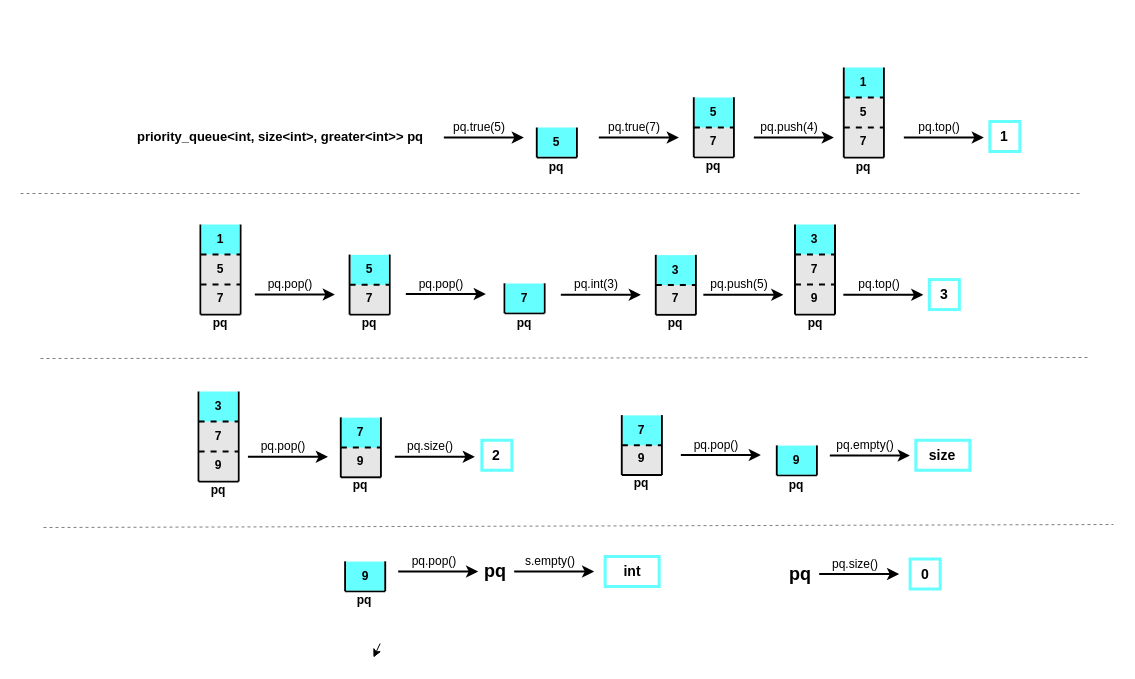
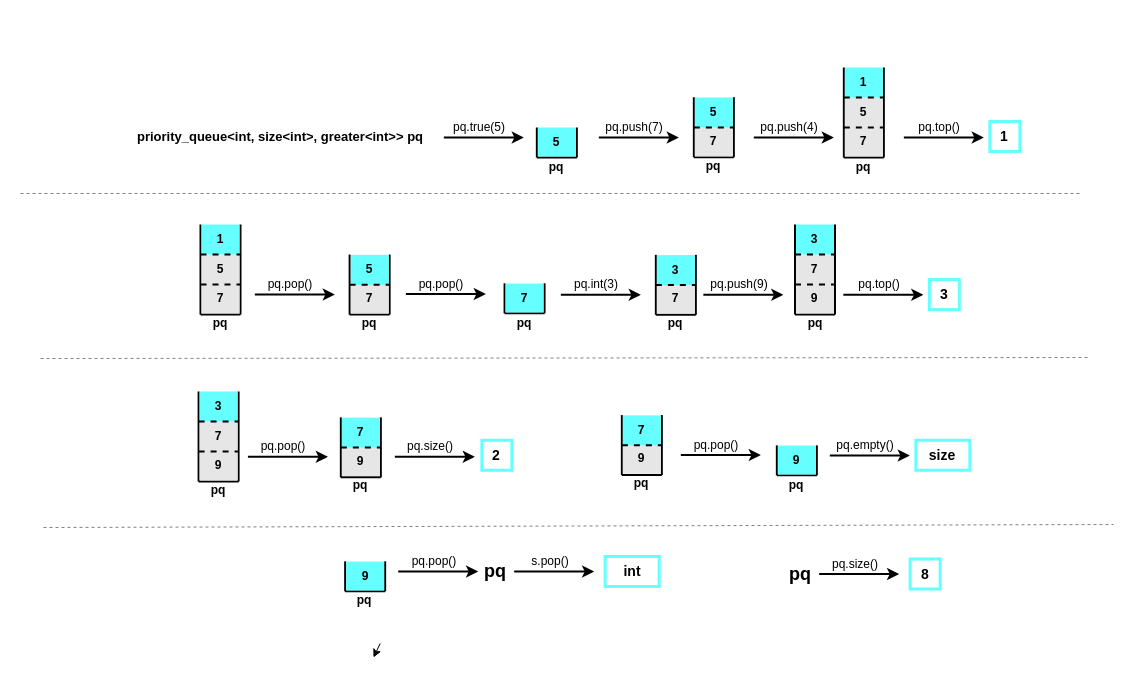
(635, 128) -> (635, 128)
(740, 285) -> (740, 285)
(551, 562) -> (551, 562)
(926, 575) -> (926, 575)
